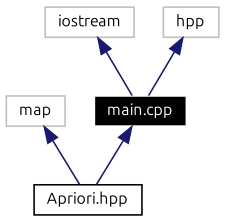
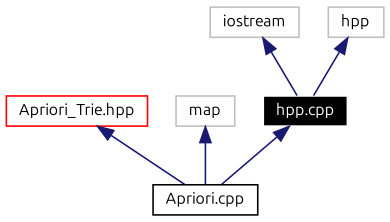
none -> (77, 111)
(140, 111) -> (305, 111)
(88, 200) -> (205, 200)
